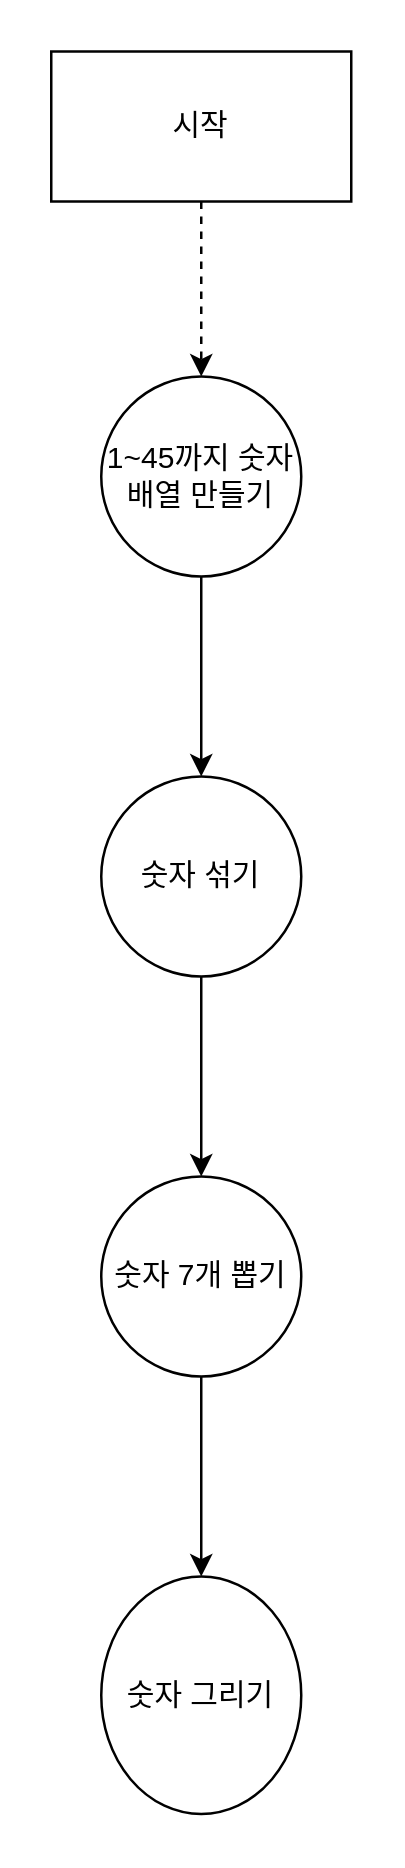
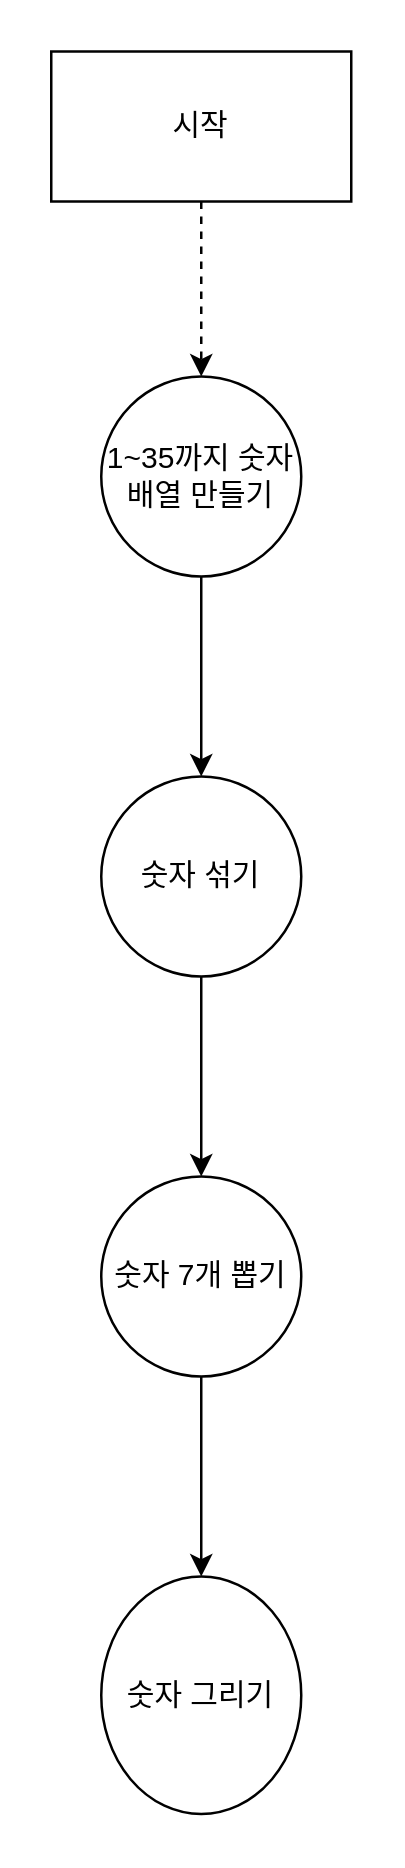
(201, 476) -> (201, 476)
